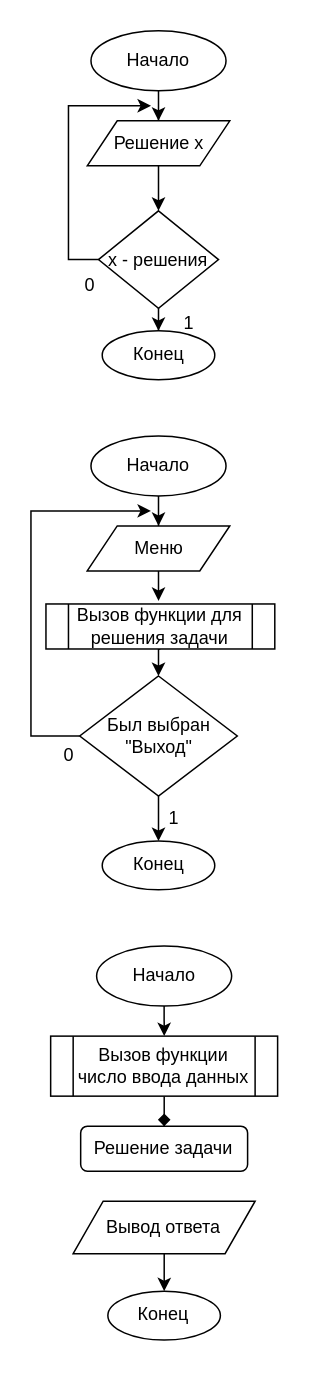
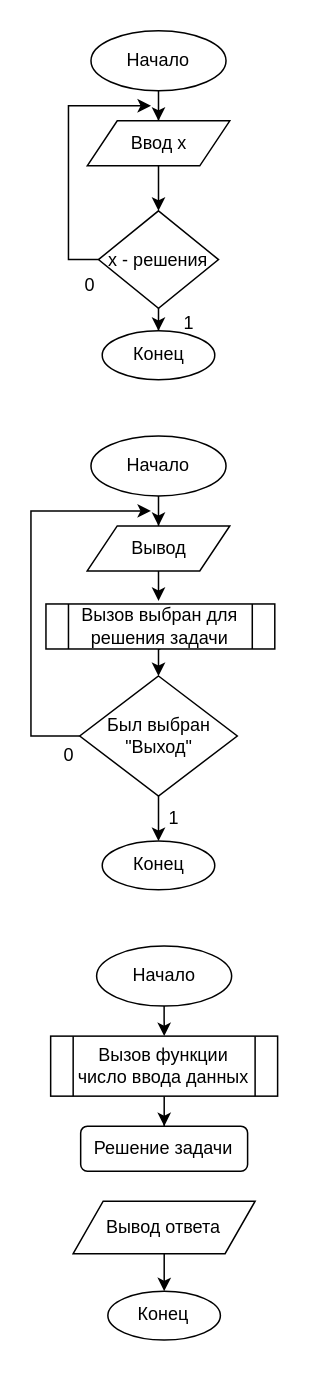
(159, 143) -> (159, 143)
(159, 548) -> (159, 548)
(160, 626) -> (160, 626)
(164, 1113) -> (164, 1114)
